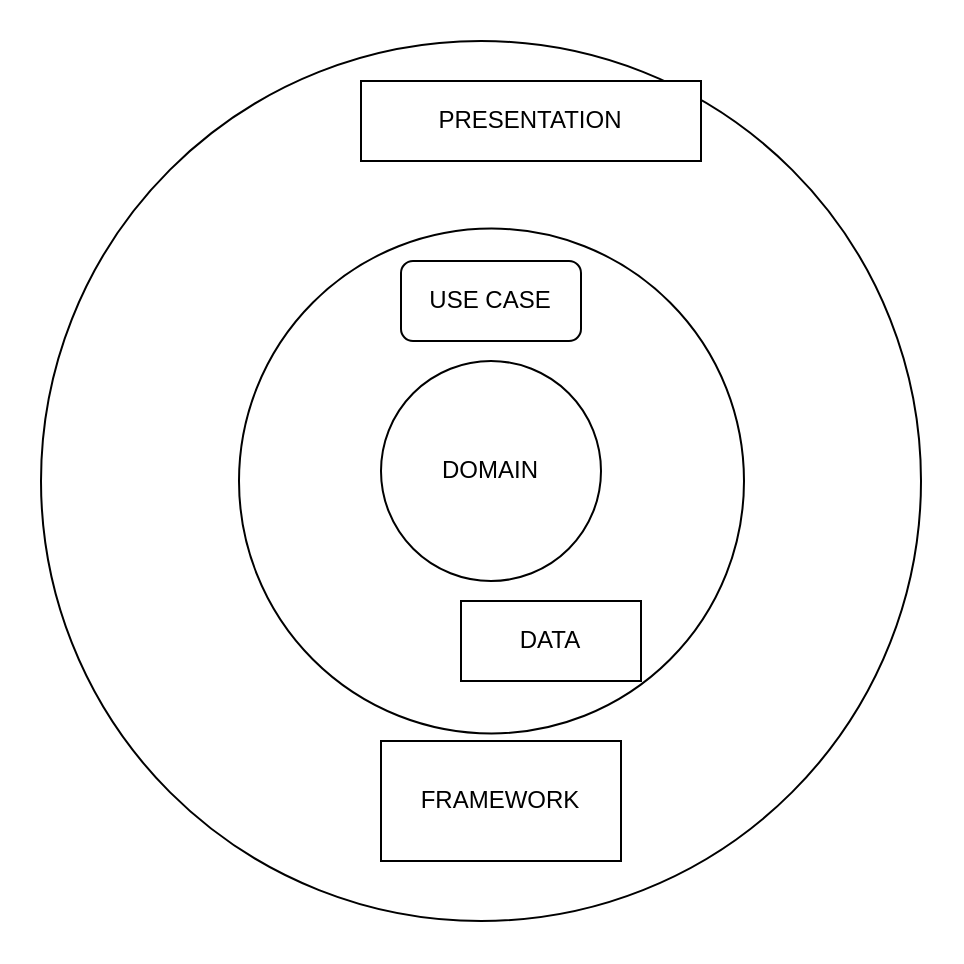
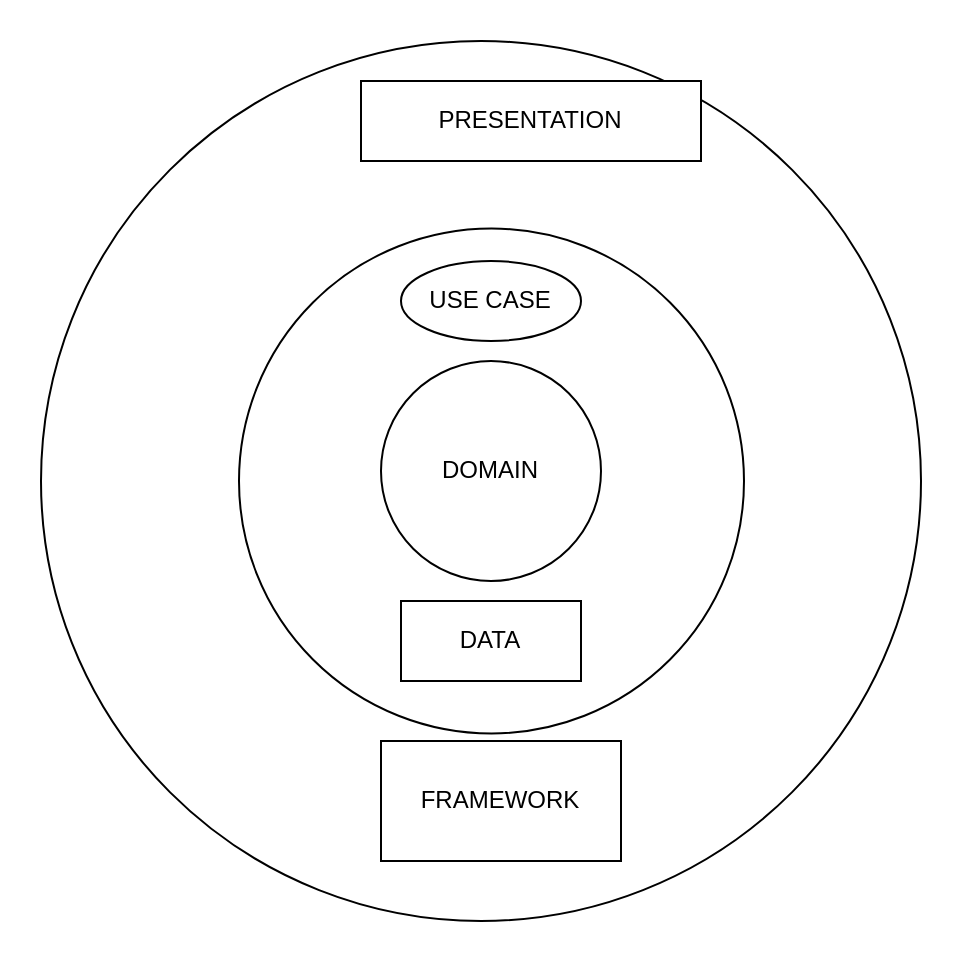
(491, 301) -> (491, 301)
(551, 641) -> (491, 641)
